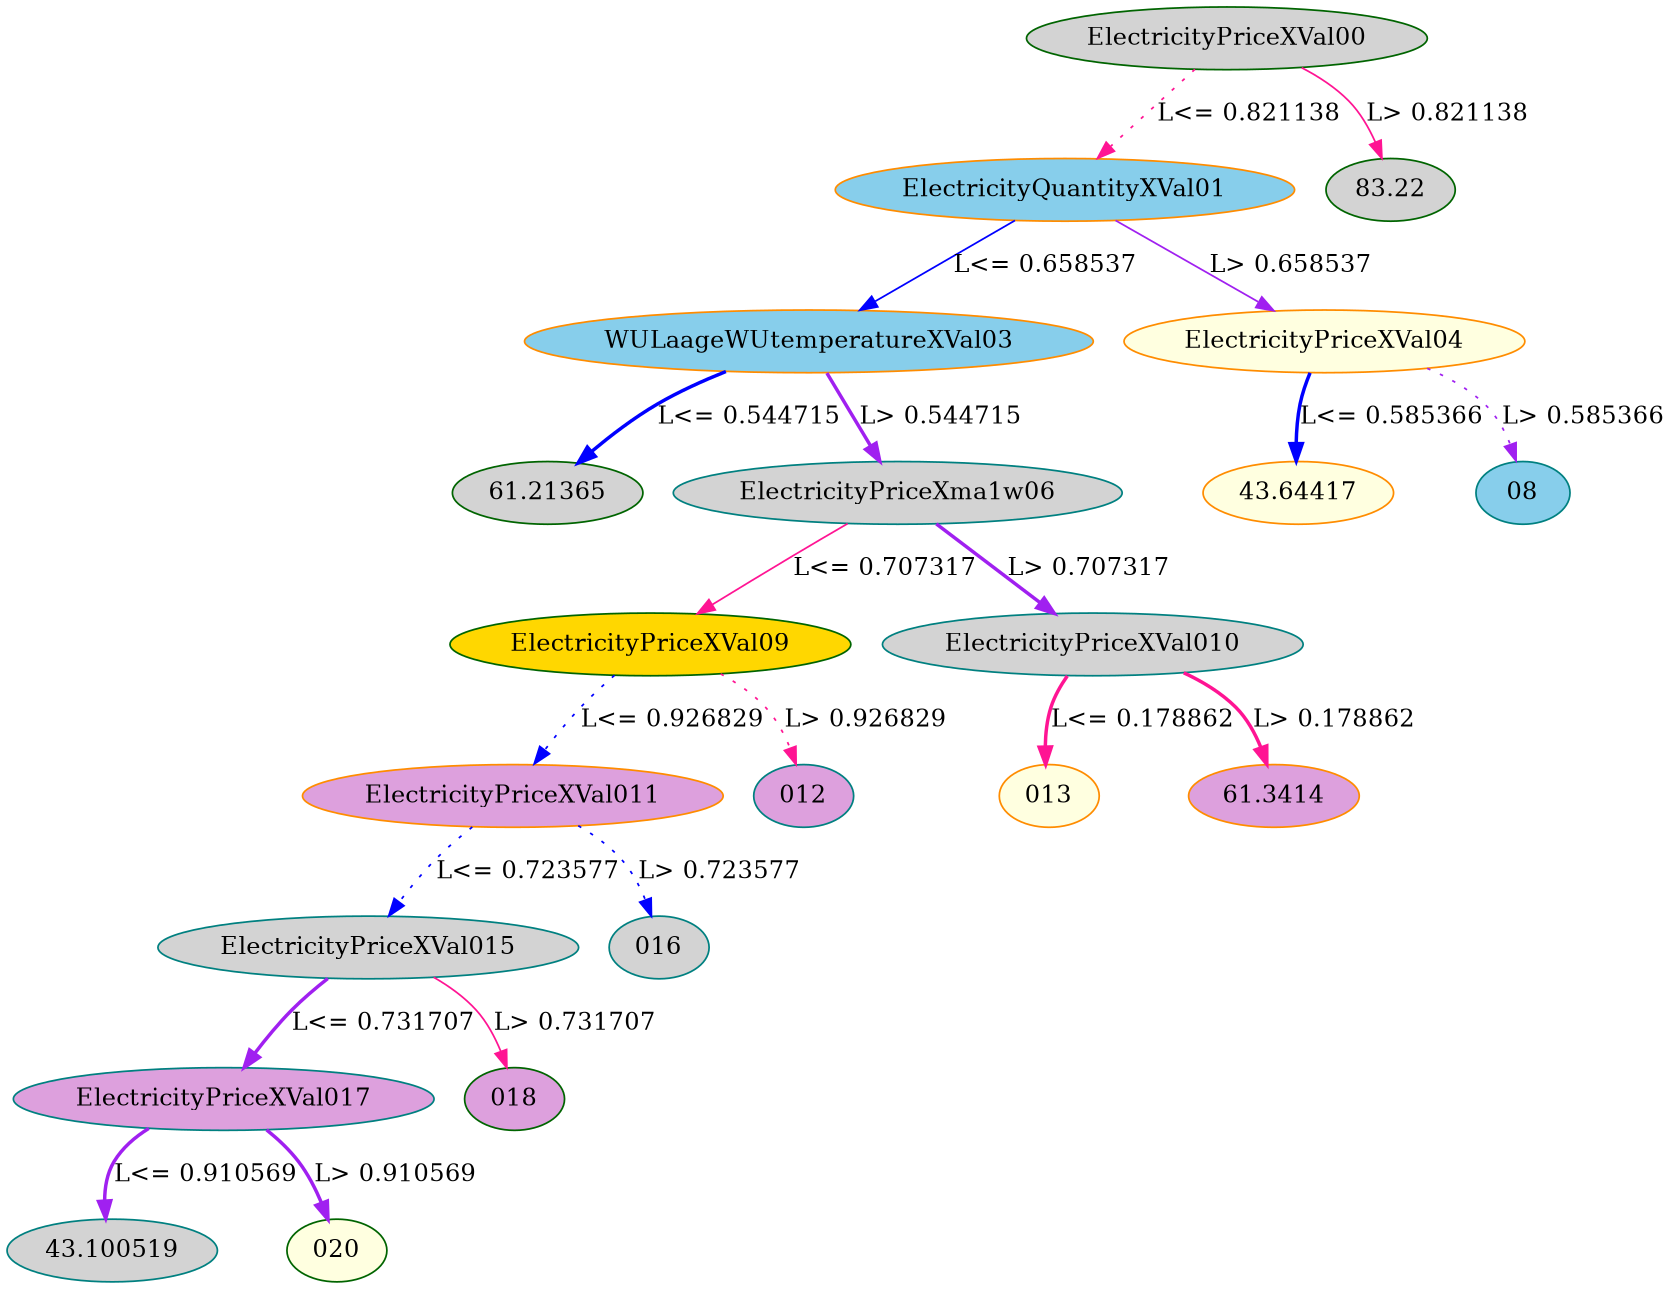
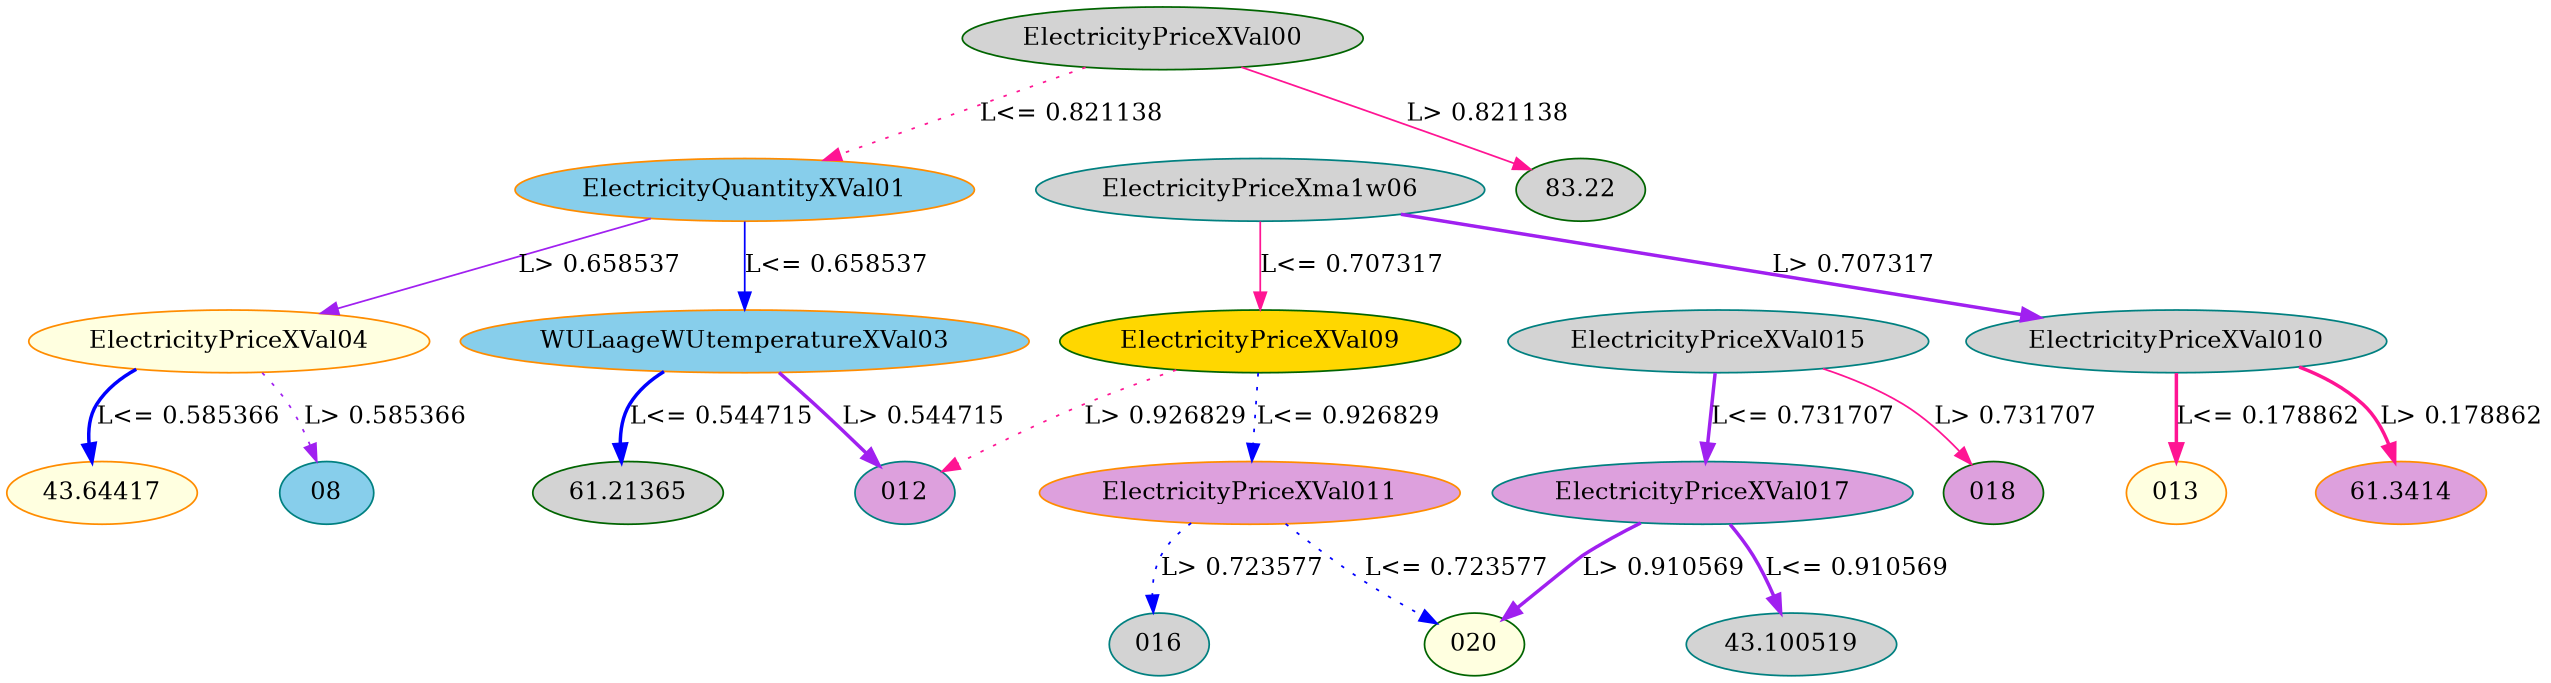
(849, 409) -> (823, 412)
(433, 862) -> (1351, 573)
